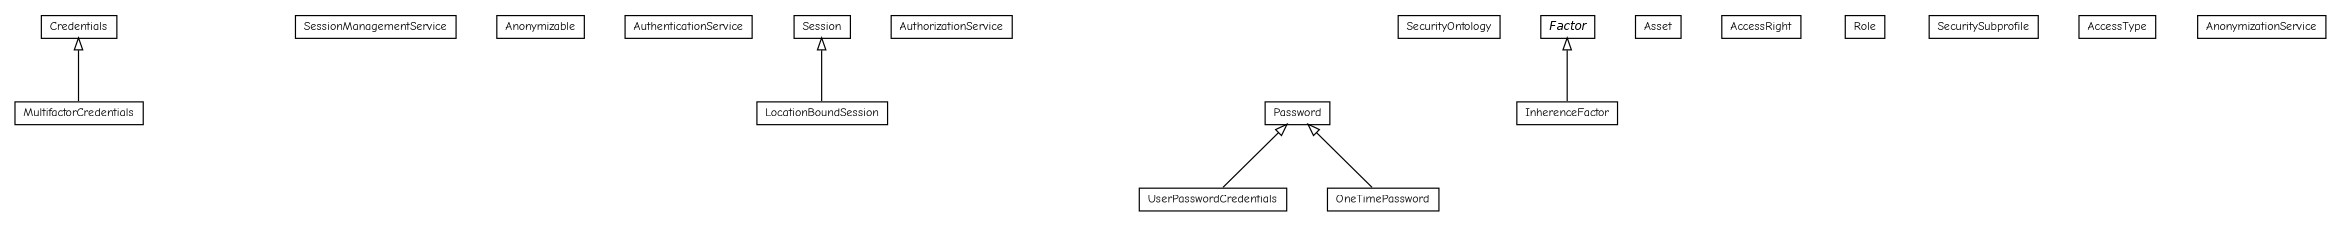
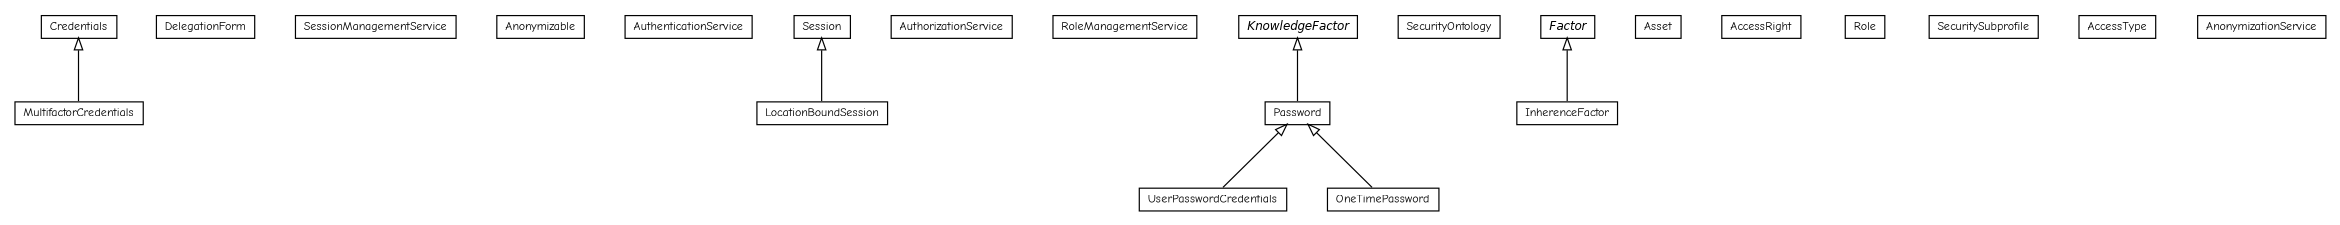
none -> (206, 26)
none -> (1125, 26)
none -> (1297, 26)
